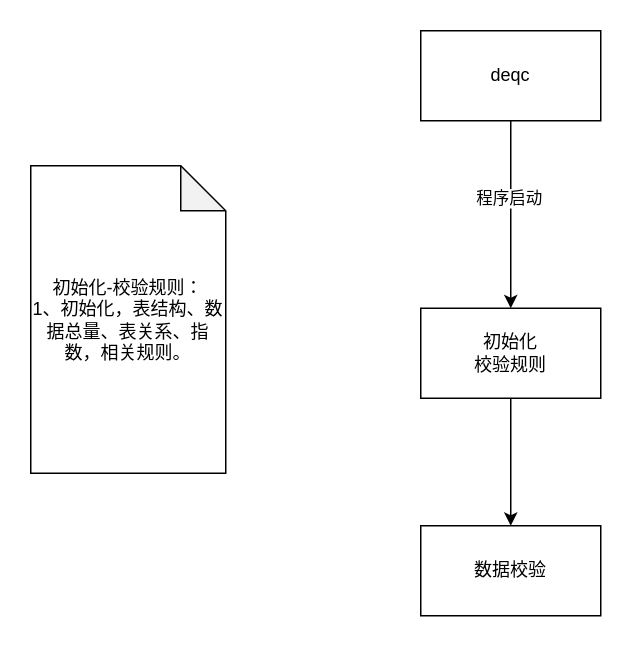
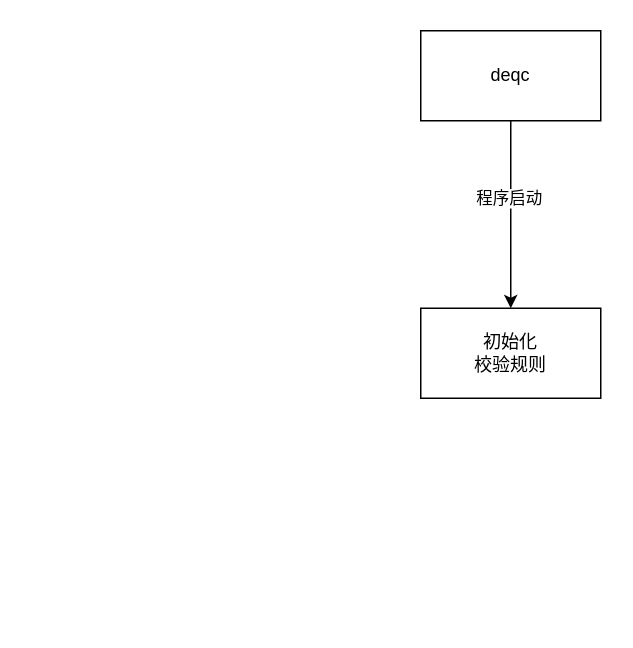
(128, 320) -> none
(511, 457) -> none
(511, 571) -> none
